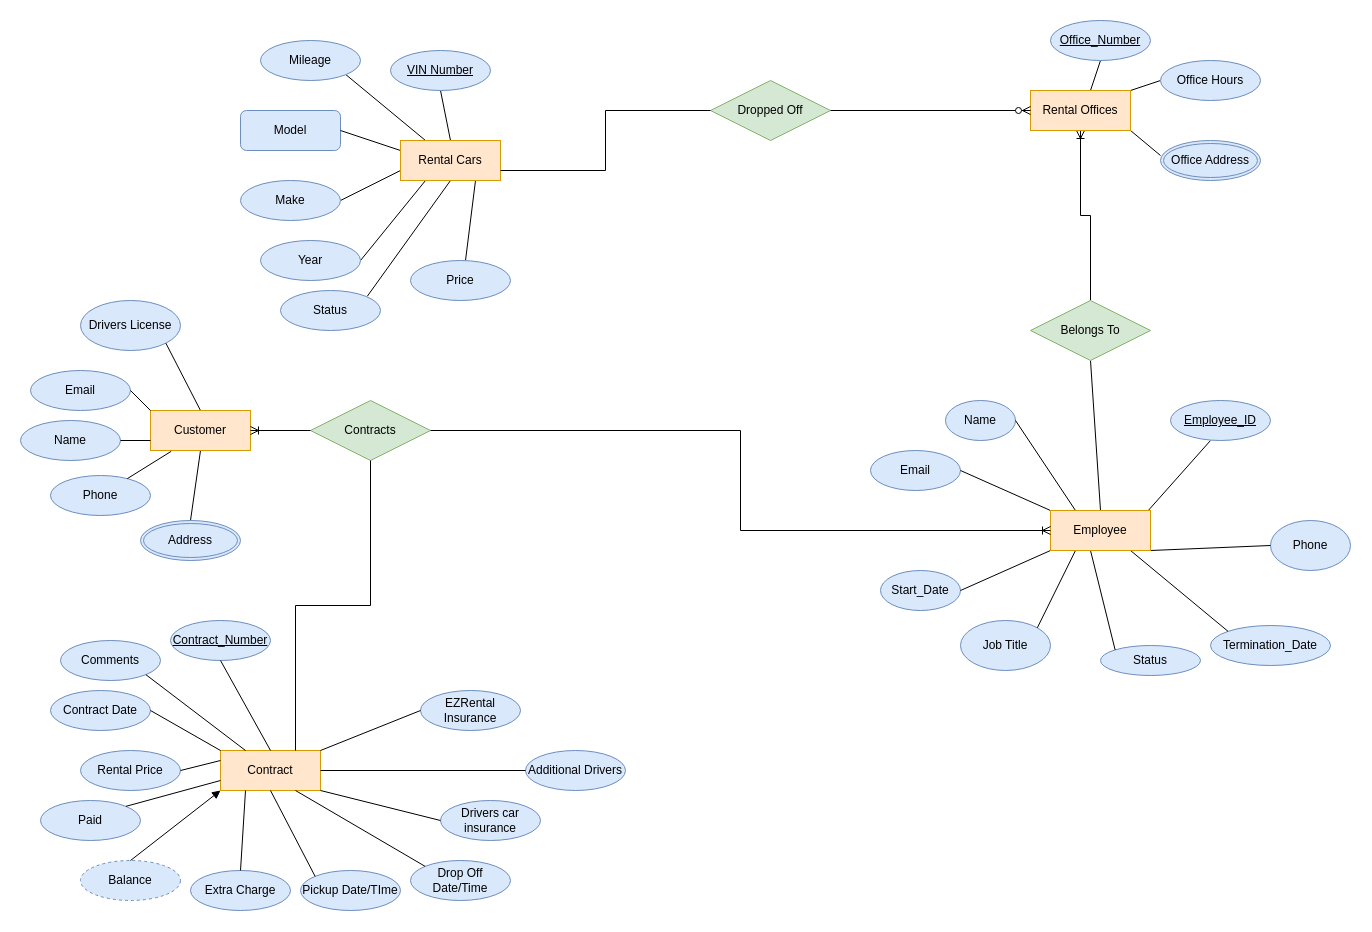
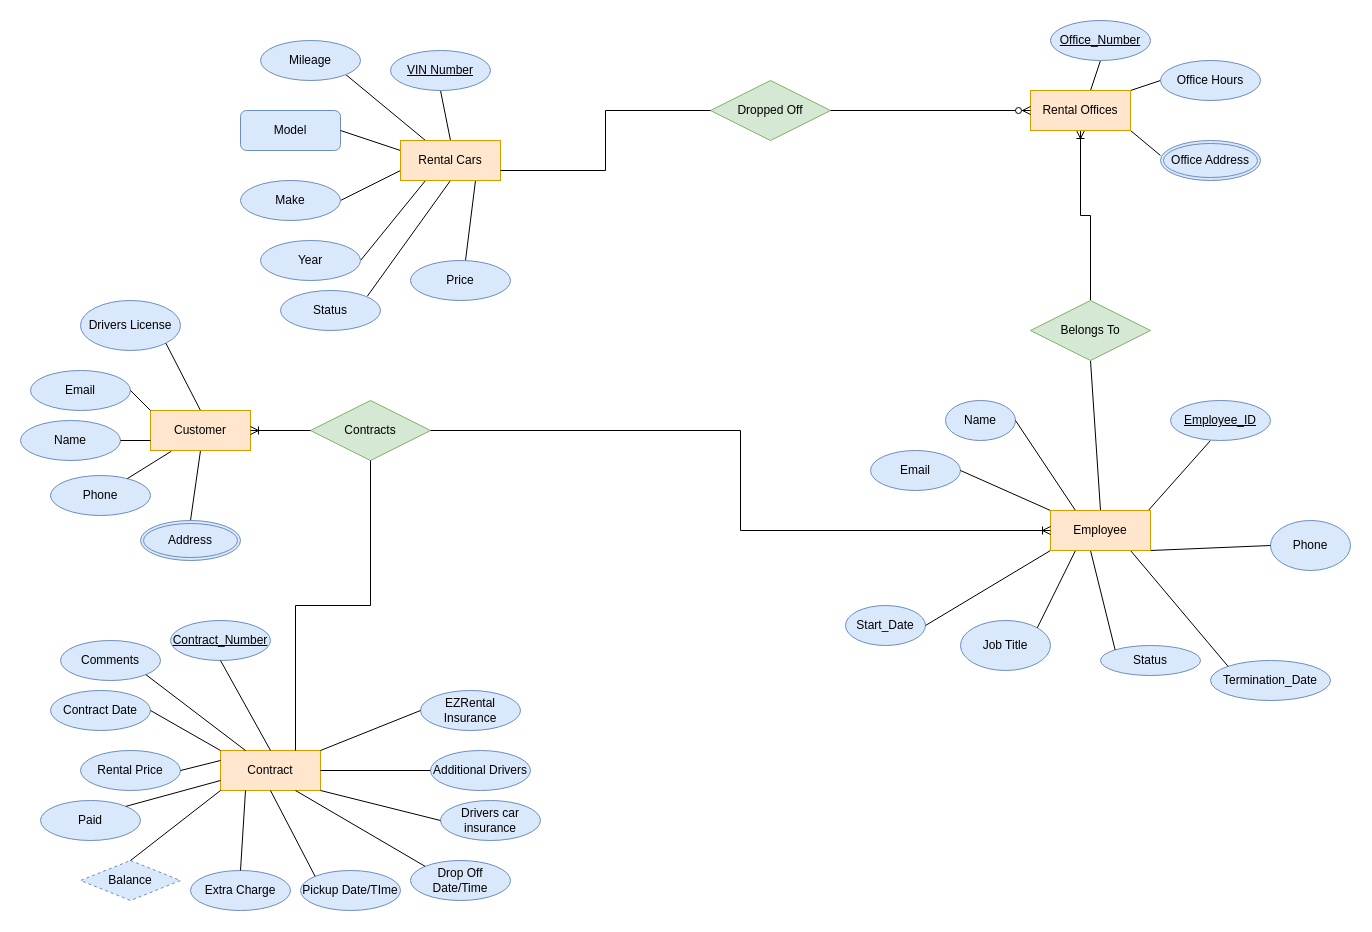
(921, 591) -> (886, 626)
(1271, 646) -> (1271, 681)
(576, 771) -> (481, 771)
(212, 797) -> (216, 794)
(131, 881) -> (131, 881)
